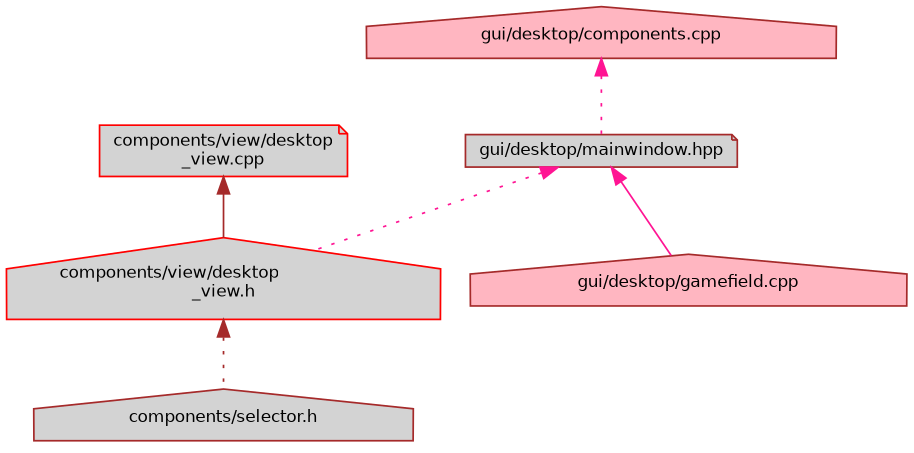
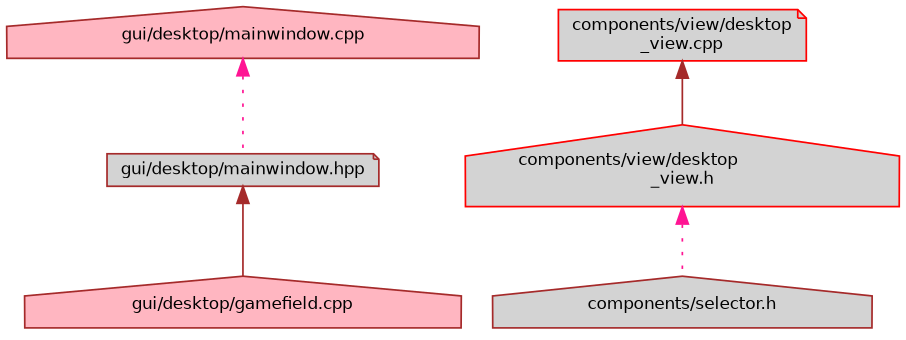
(601, 35) -> (243, 35)
(428, 212) -> none
(646, 219) -> (243, 240)
(224, 363) -> (682, 250)
